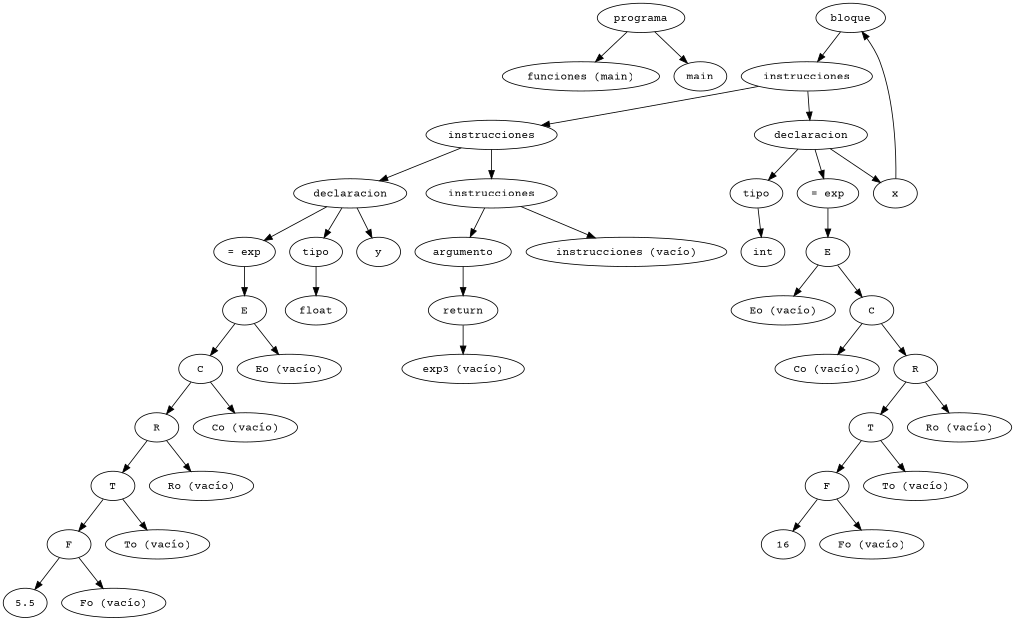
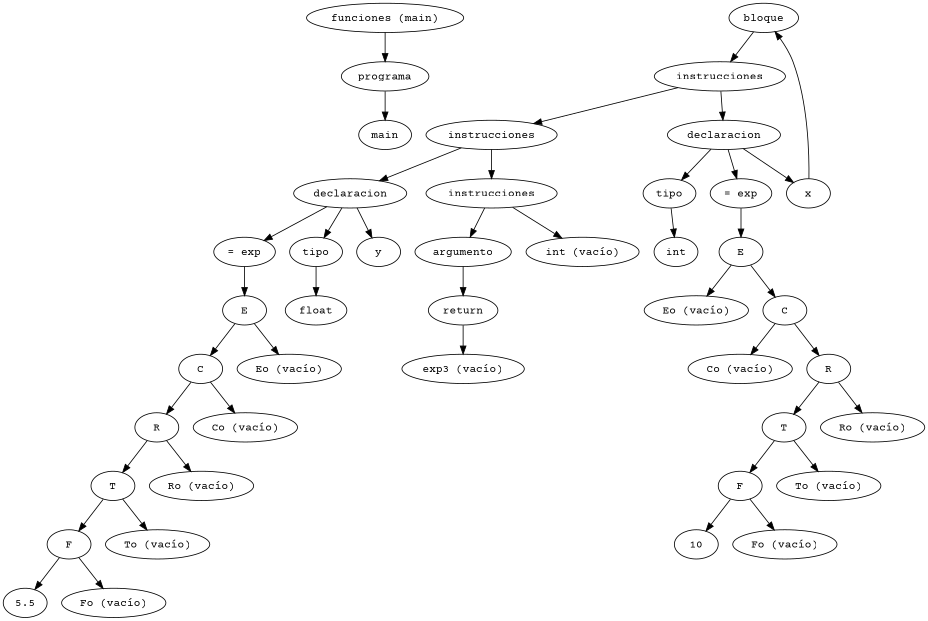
(614, 44) -> (385, 43)
(626, 252) -> (583, 252)
(783, 544) -> (696, 544)
